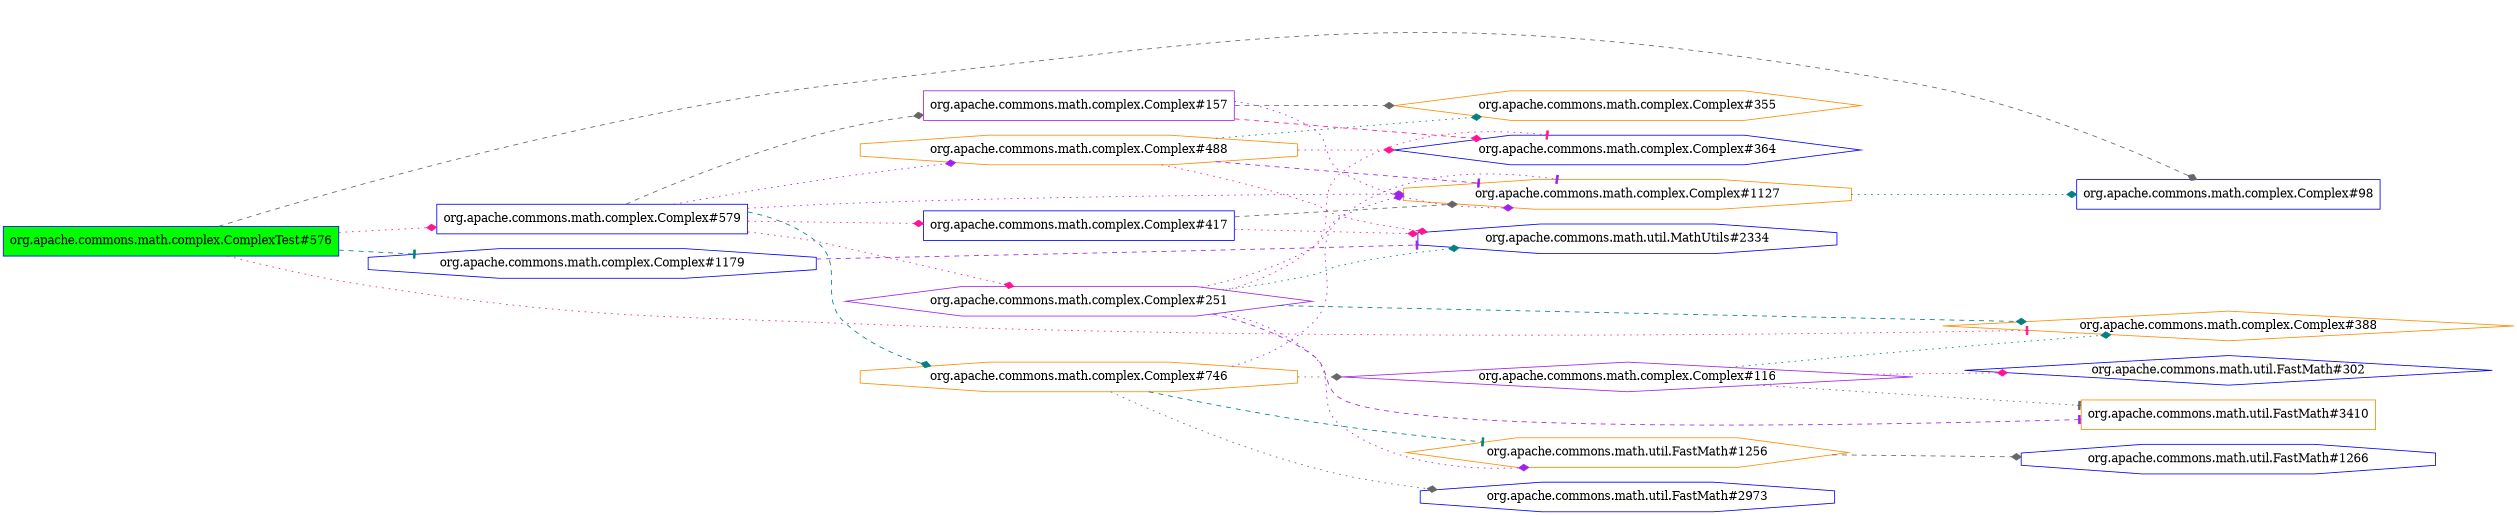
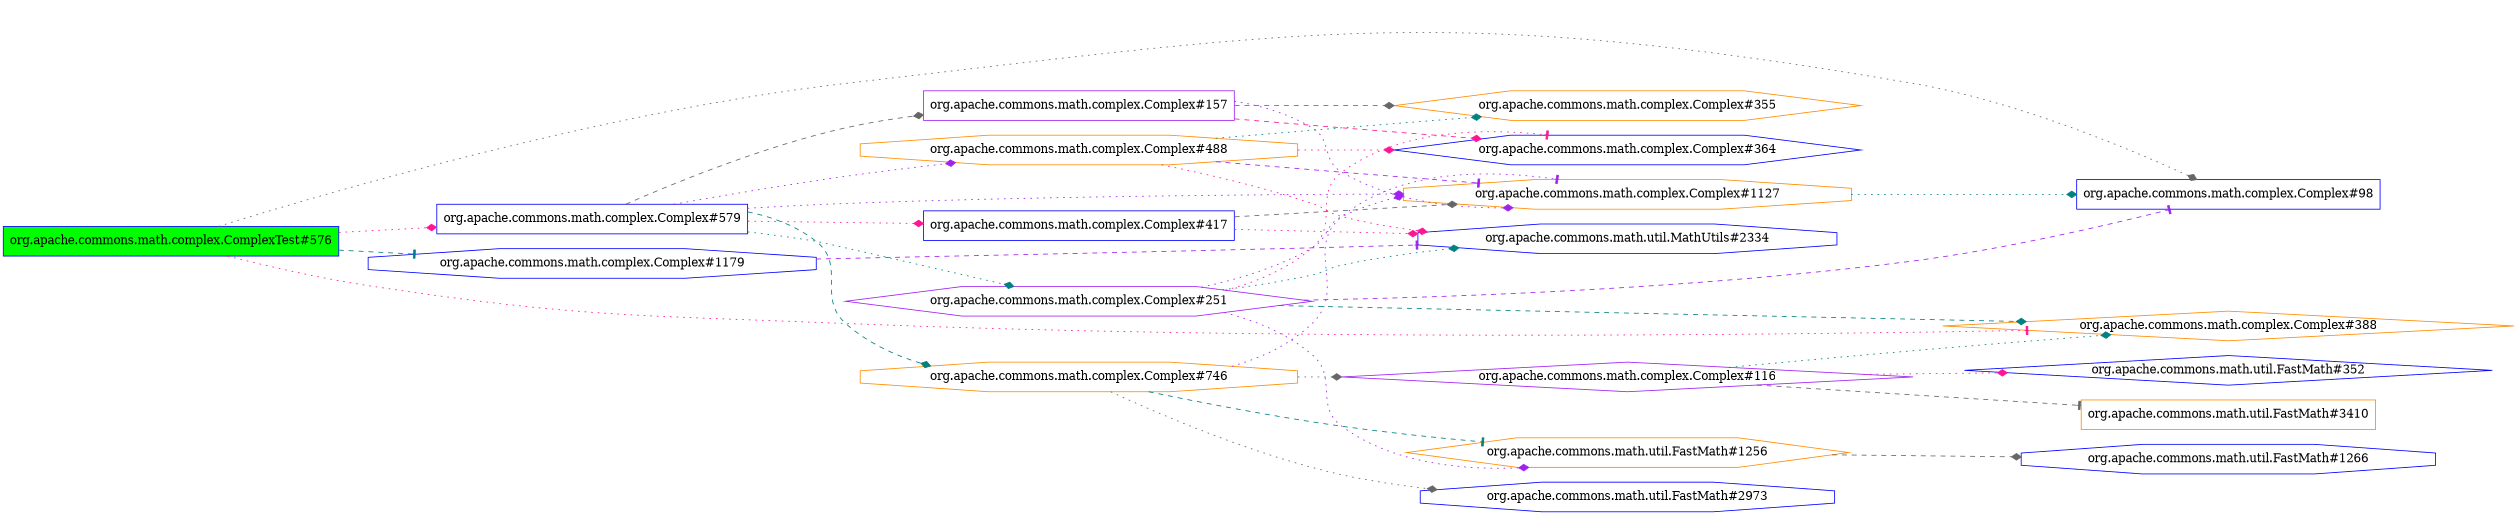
(1203, 44) -> (1203, 44)
(864, 252) -> (864, 252)
(2228, 370) -> (2228, 370)
(1917, 395) -> (1917, 395)
(1627, 424) -> (1738, 279)
